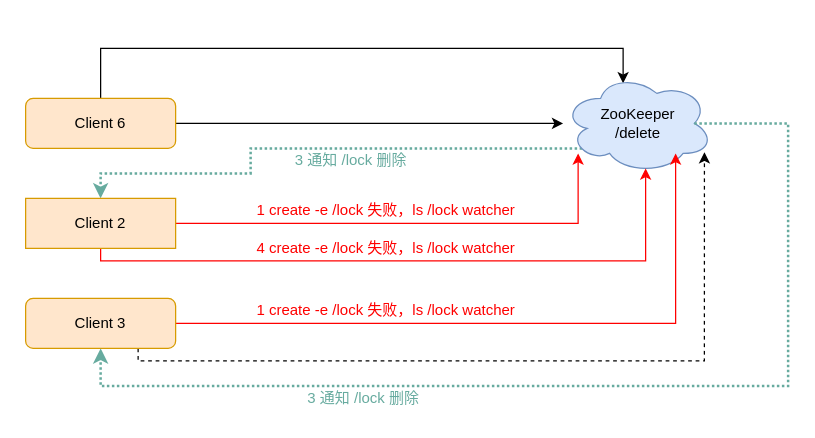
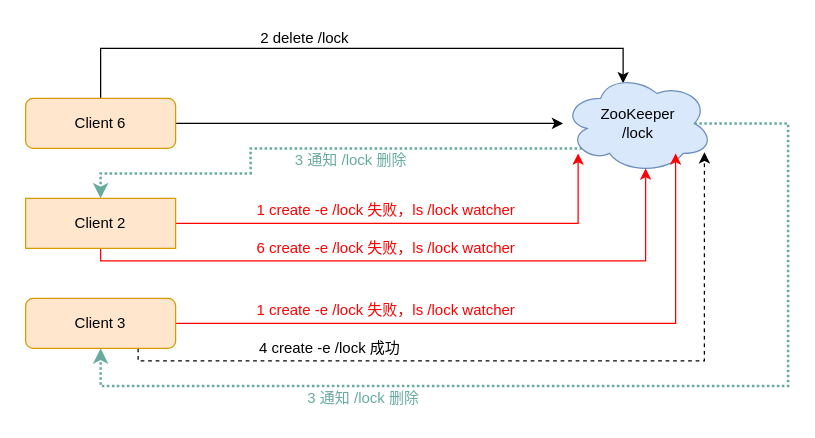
none -> (304, 38)
(638, 123) -> (638, 123)
(386, 248) -> (386, 248)
none -> (329, 348)
